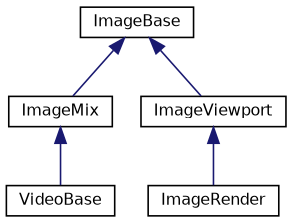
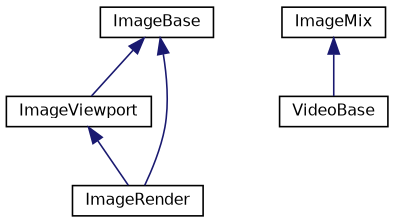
(93, 73) -> (166, 121)
